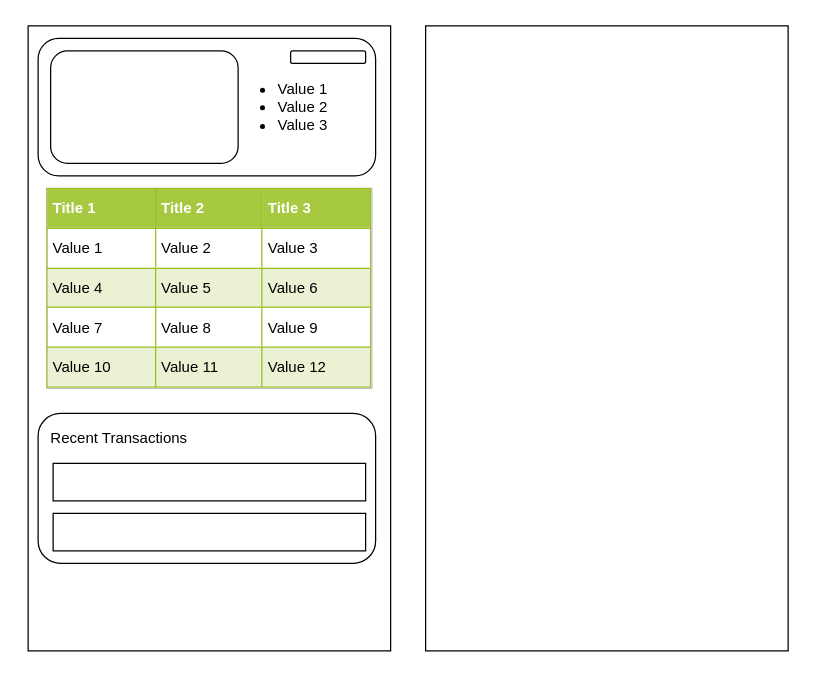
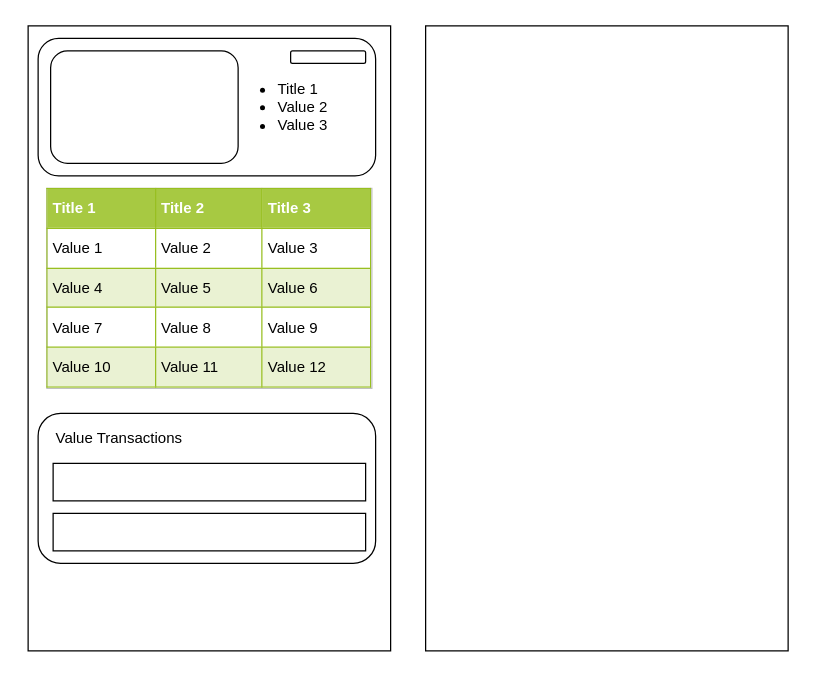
(254, 107) -> (254, 107)
(119, 438) -> (119, 438)
